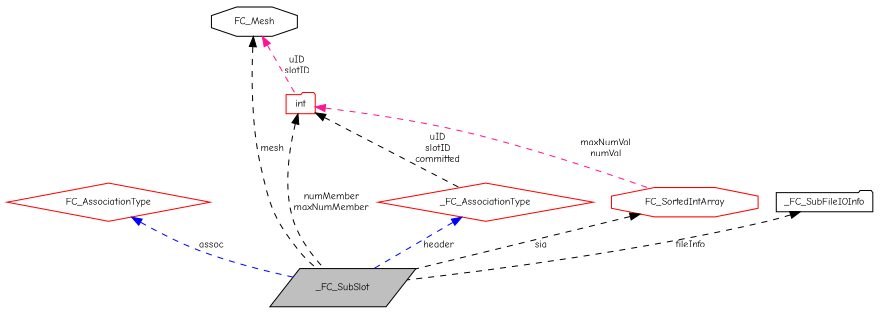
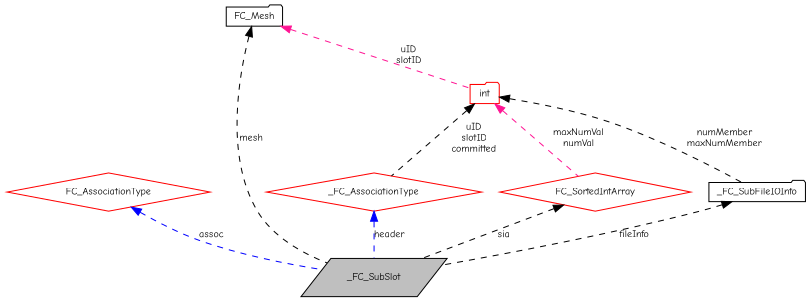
(254, 22) -> (254, 17)
(289, 201) -> (630, 129)
(685, 202) -> (595, 192)
